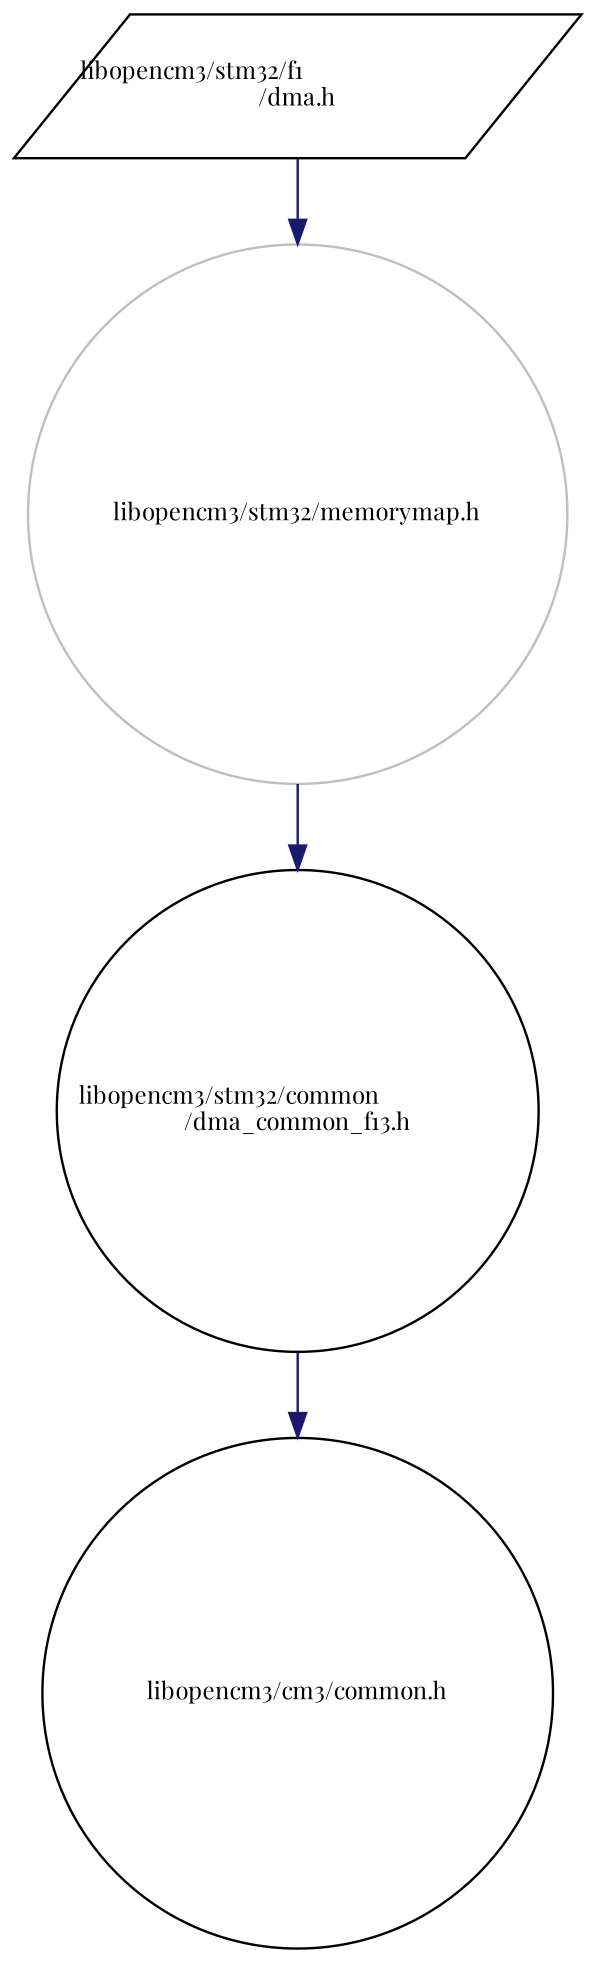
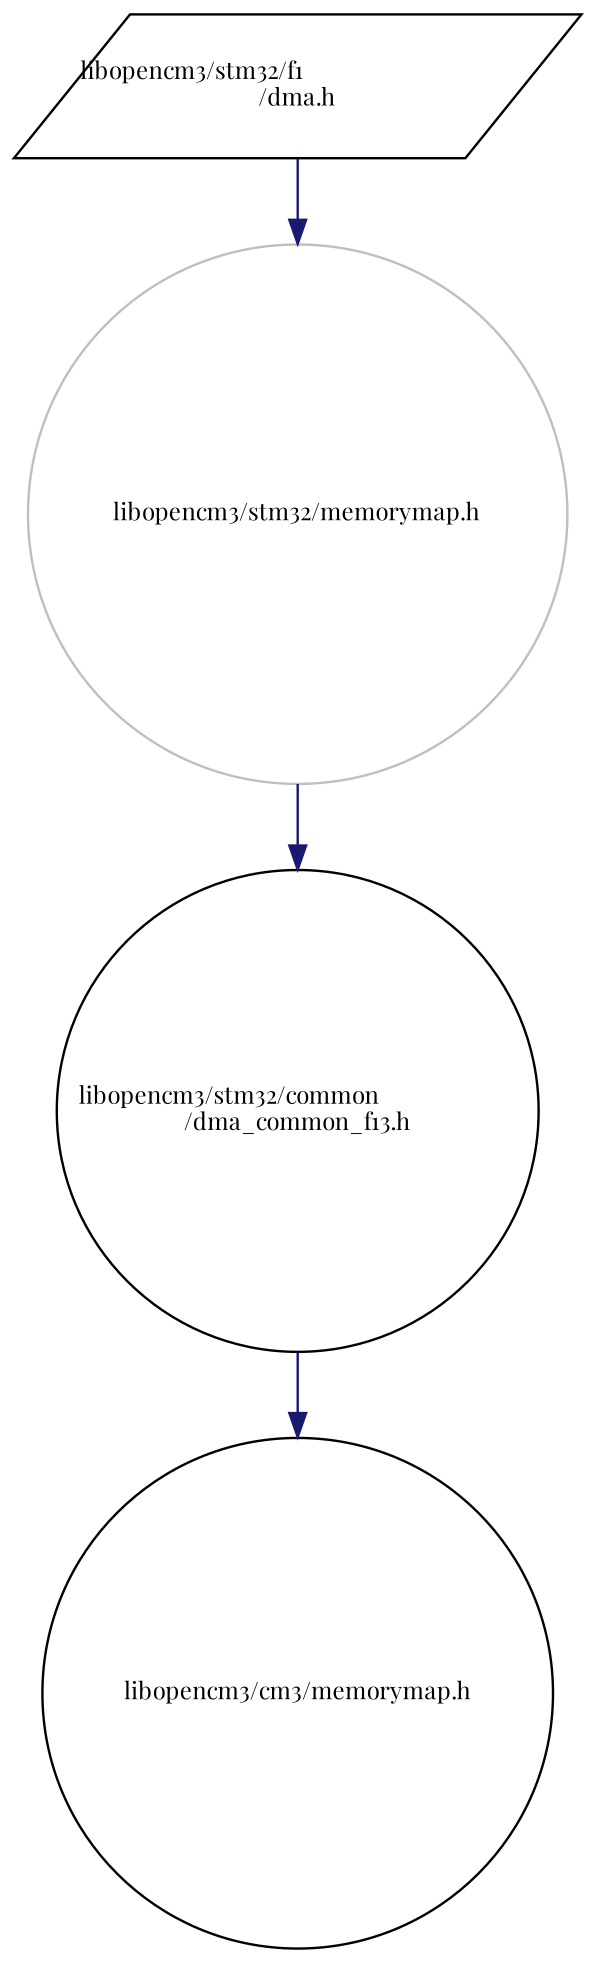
(298, 1693) -> (298, 1693)
